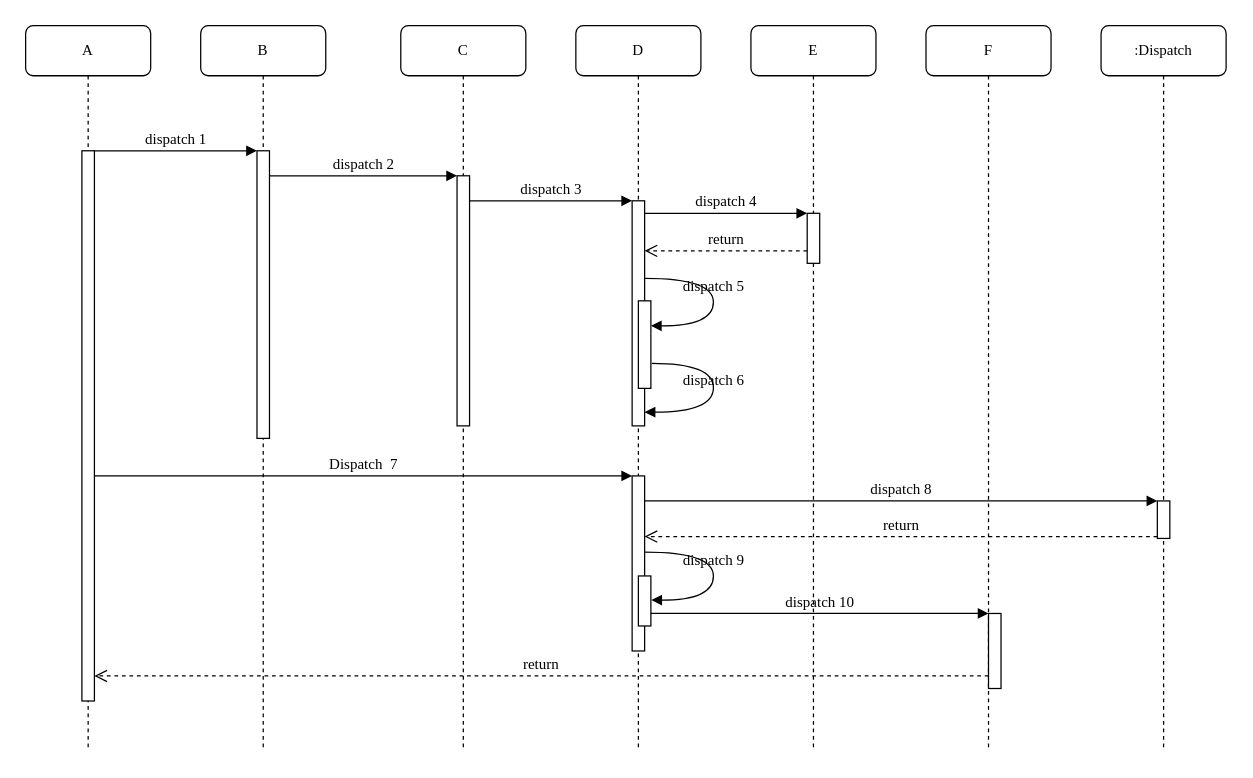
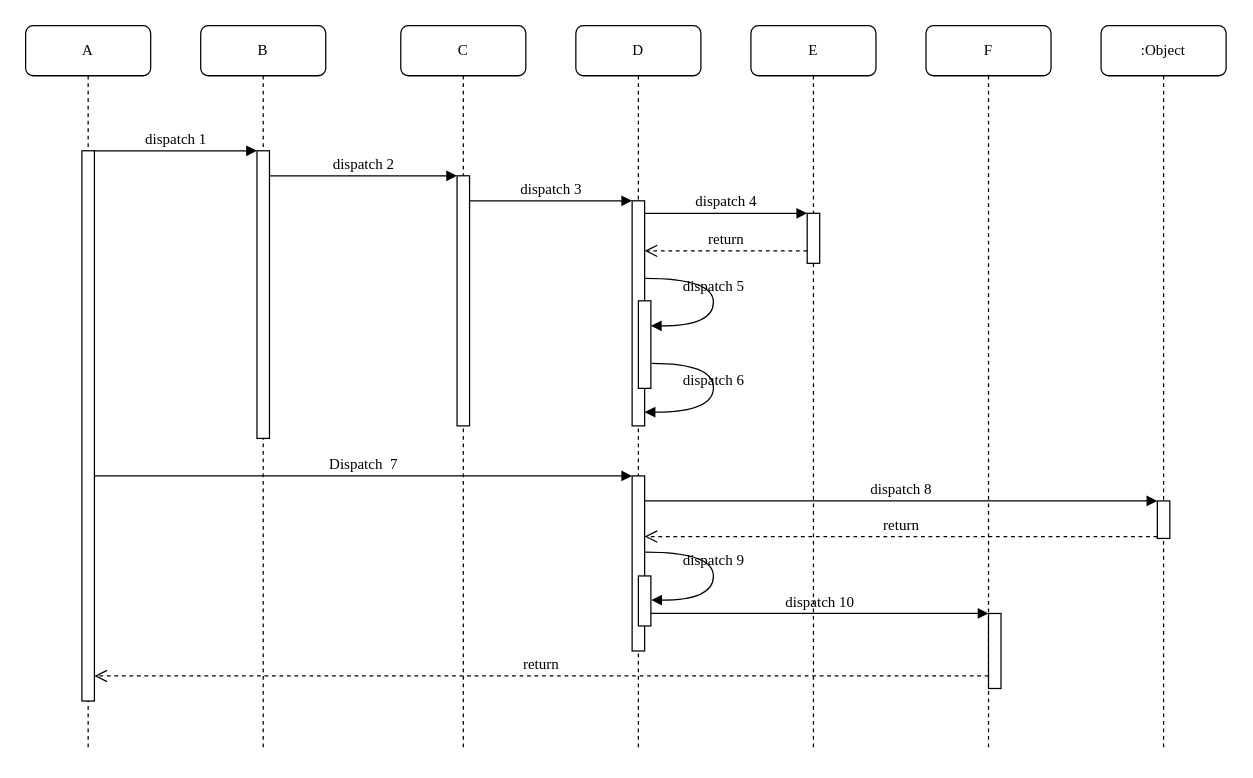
(1163, 51) -> (1163, 51)
